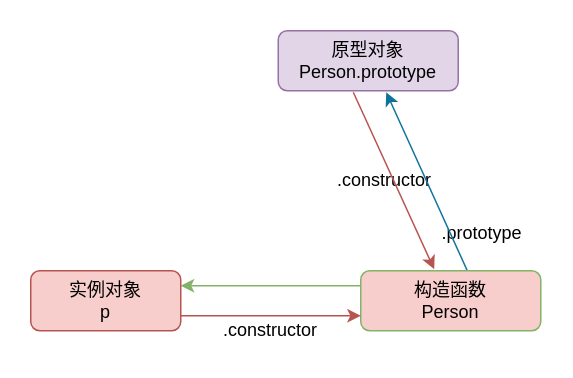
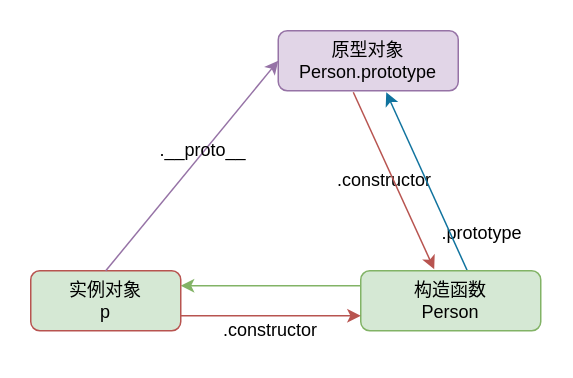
none -> (203, 151)
none -> (189, 169)
(106, 301) -> (106, 301)
(451, 301) -> (451, 301)
